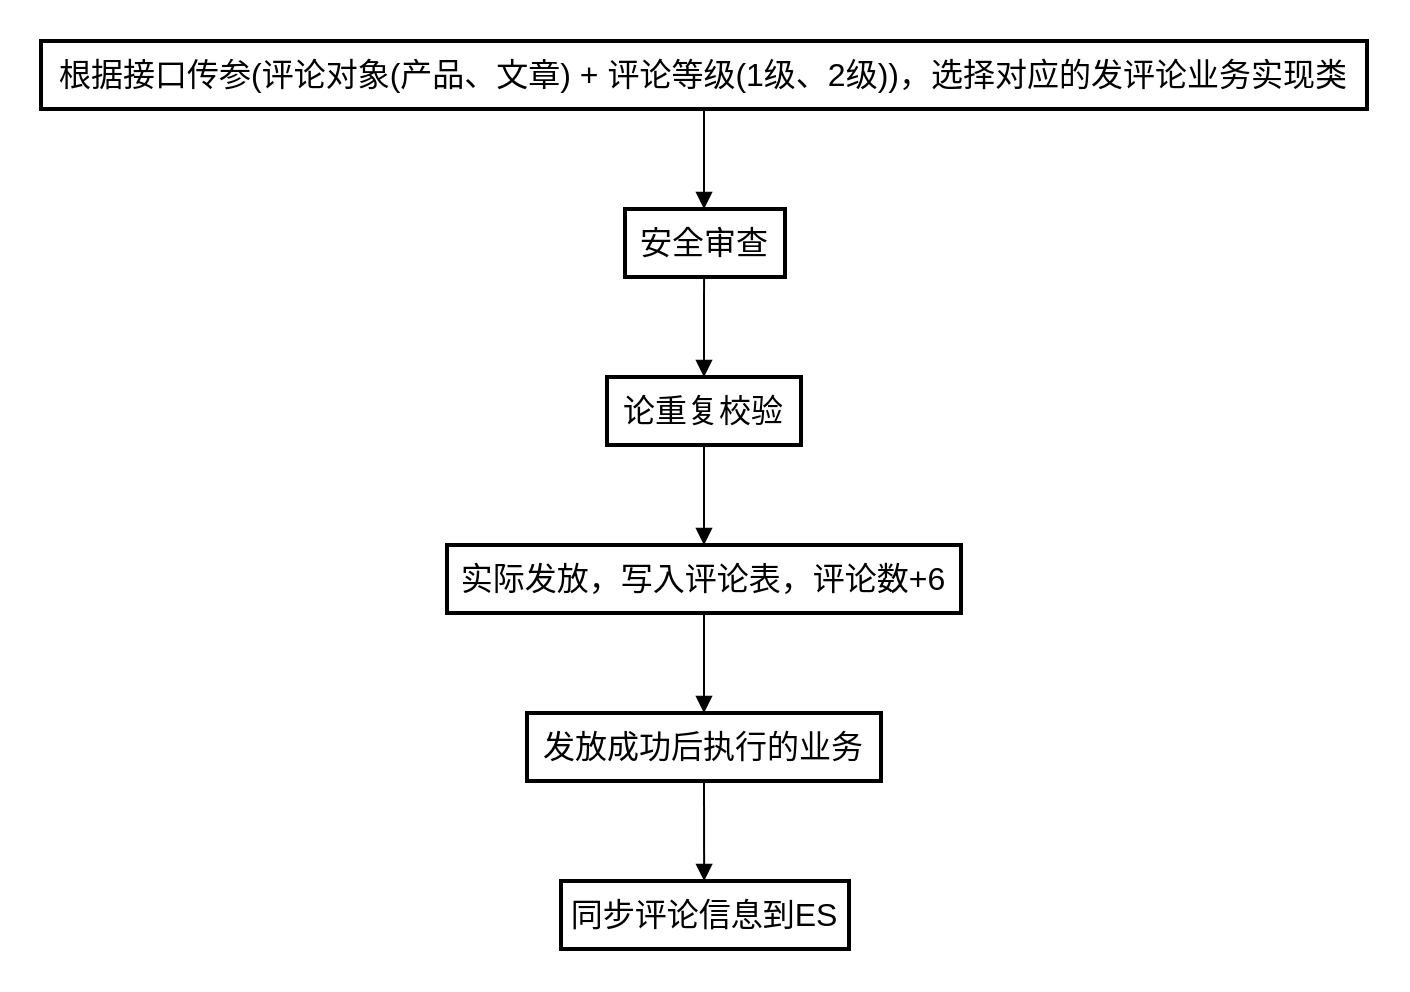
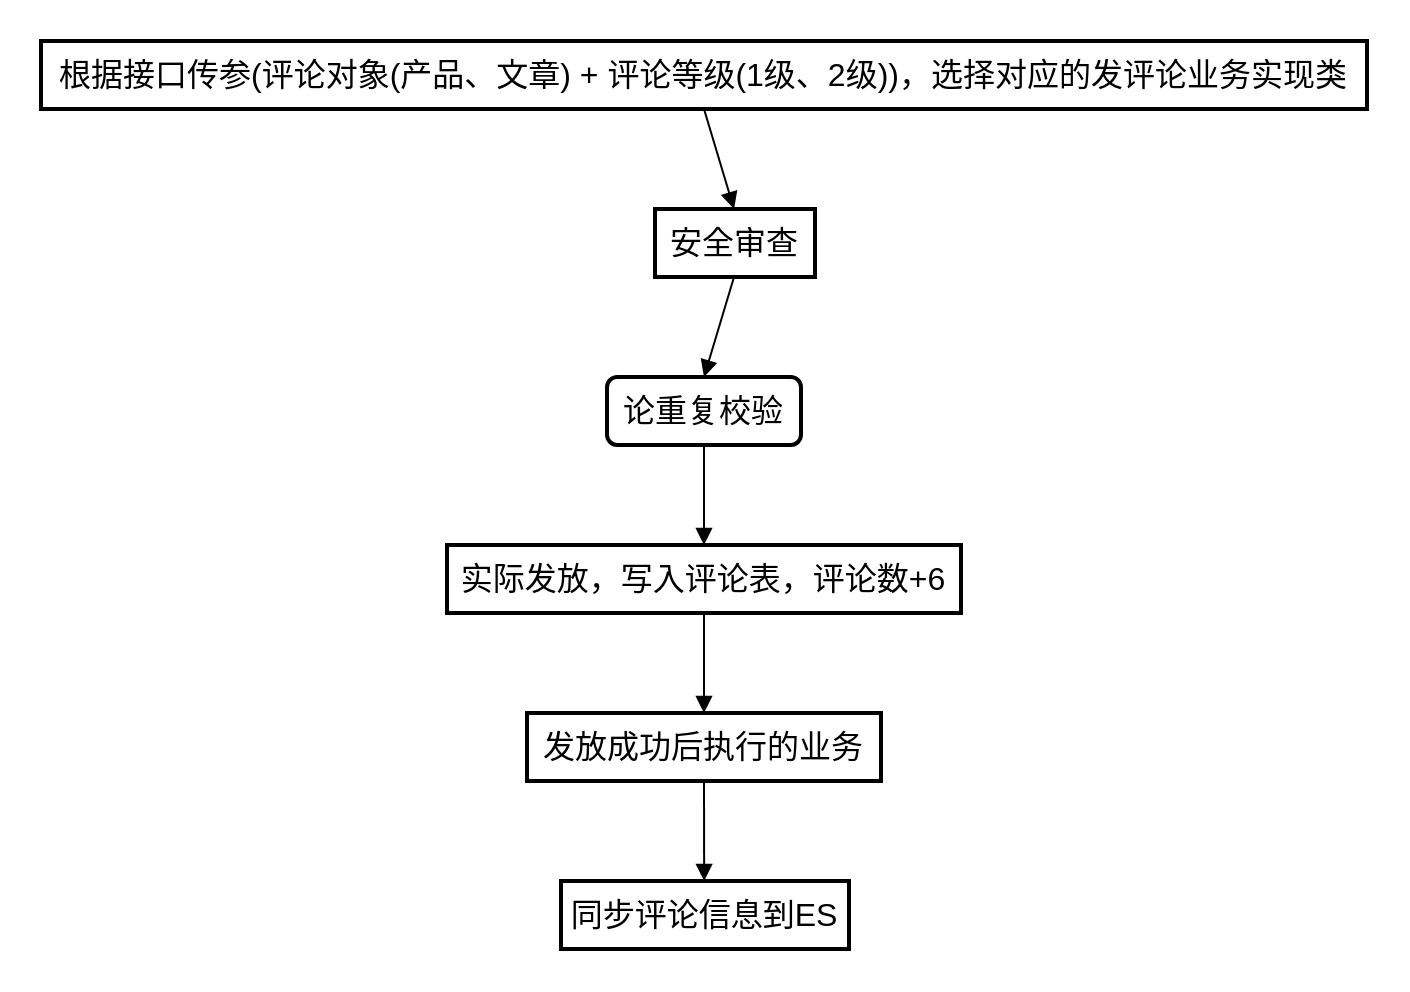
(705, 243) -> (735, 243)
(704, 411) -> (704, 411)
